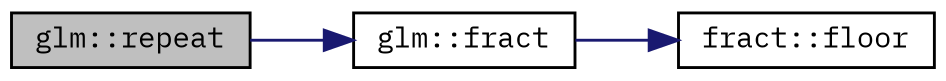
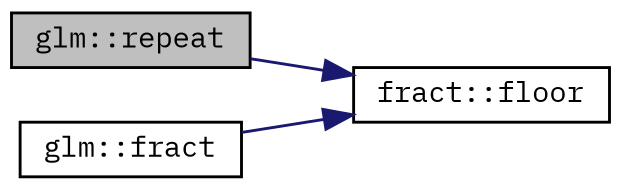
(287, 40) -> (287, 65)
